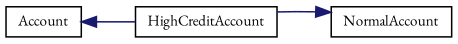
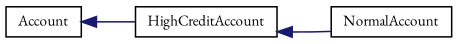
(296, 12) -> (312, 32)
